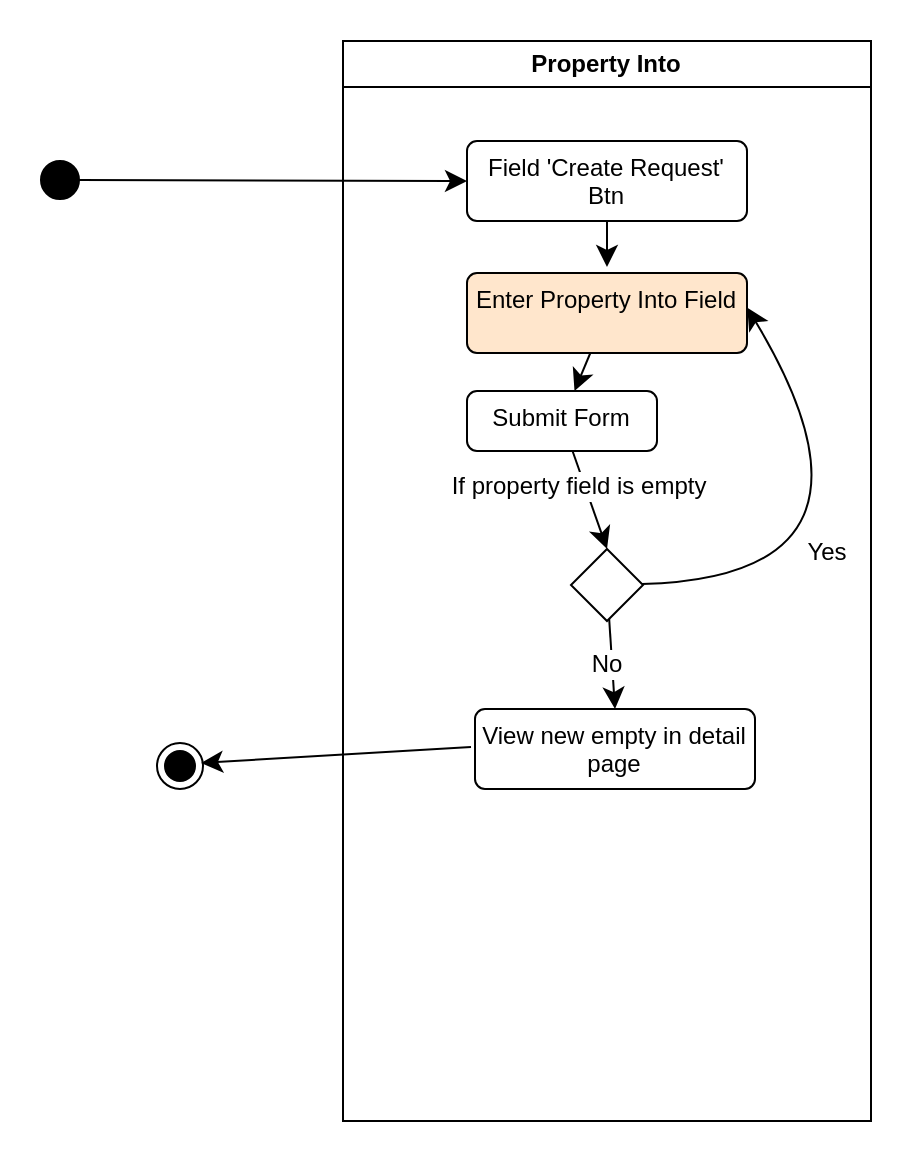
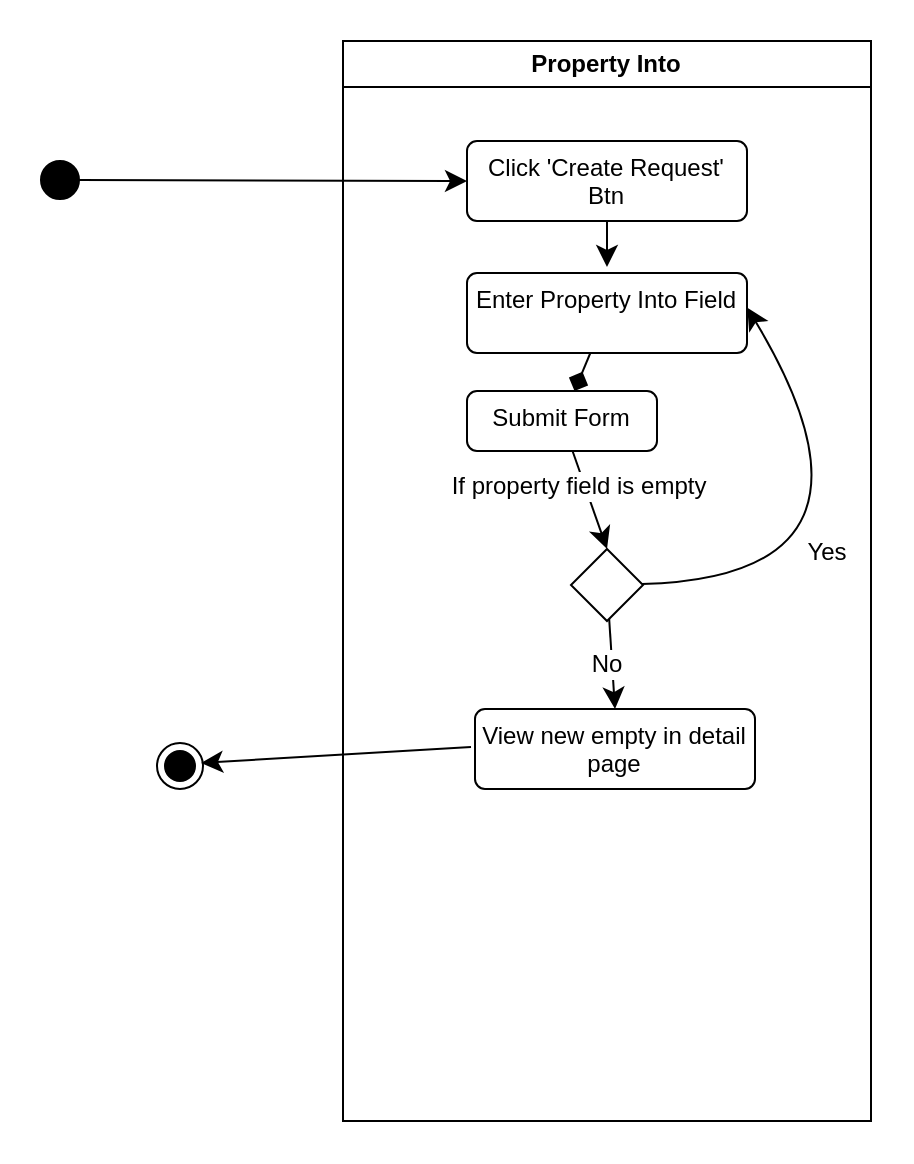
(607, 184) -> (607, 184)
(607, 313) -> (607, 313)
(581, 374) -> (582, 372)
